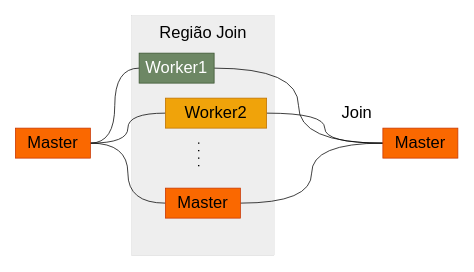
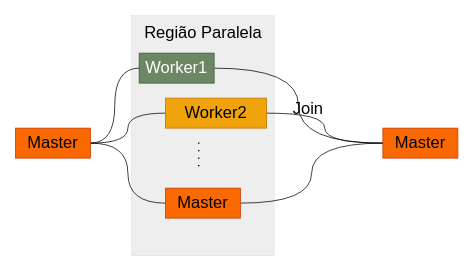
(203, 33) -> (203, 33)
(357, 113) -> (308, 109)
